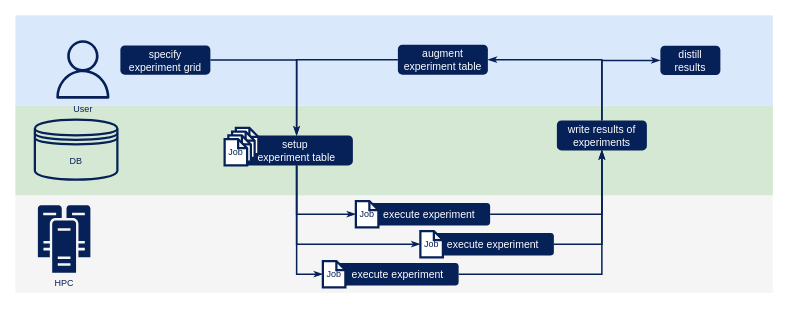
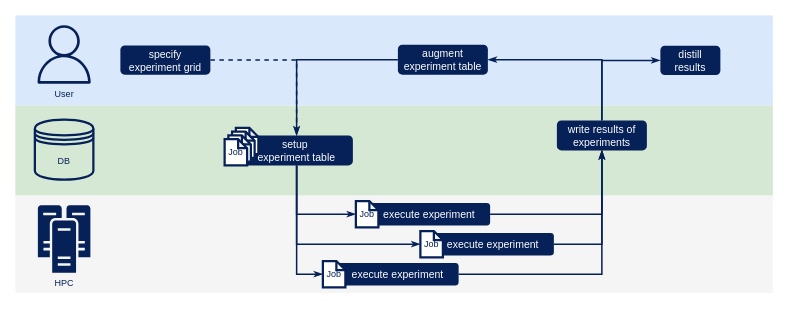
(252, 60) -> (252, 60)
(83, 69) -> (64, 54)
(76, 150) -> (64, 150)
